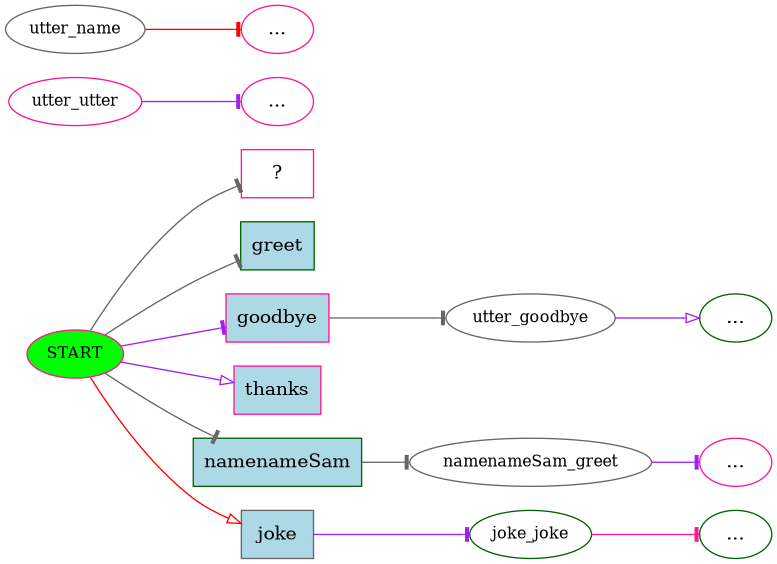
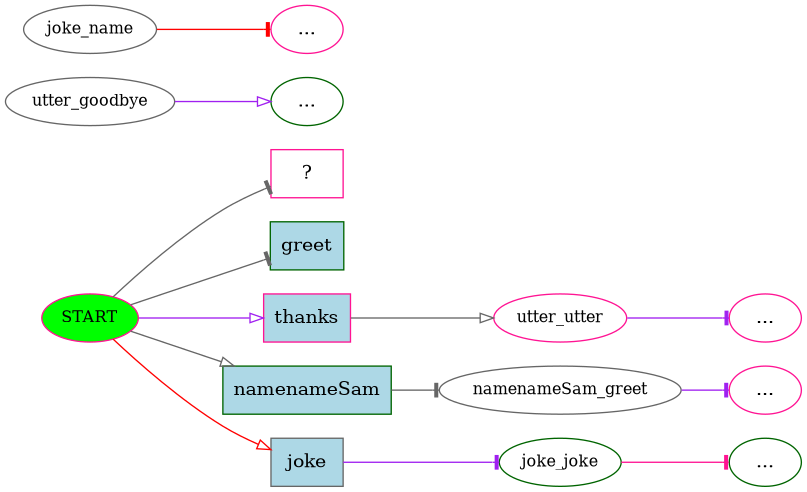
(75, 29) -> (90, 29)
(277, 318) -> none
none -> (415, 318)
(157, 406) -> (176, 346)
